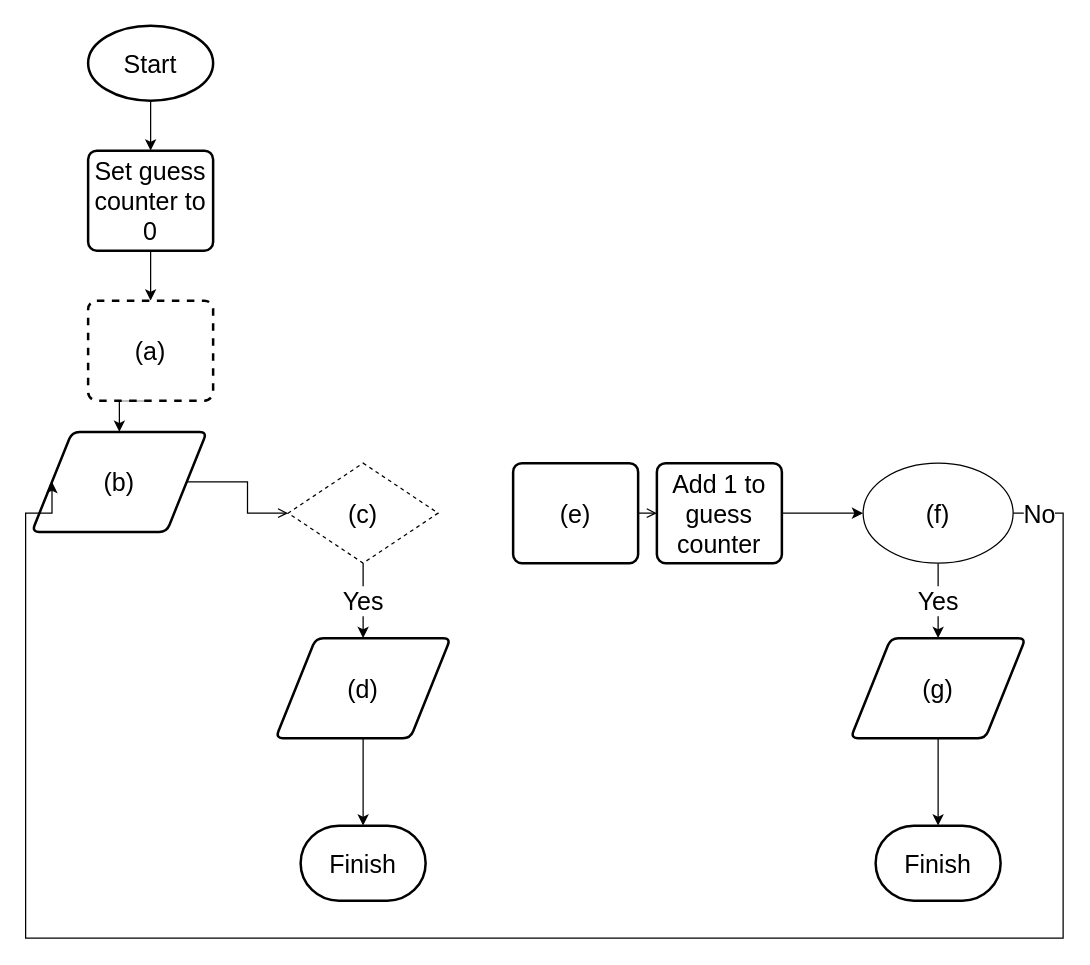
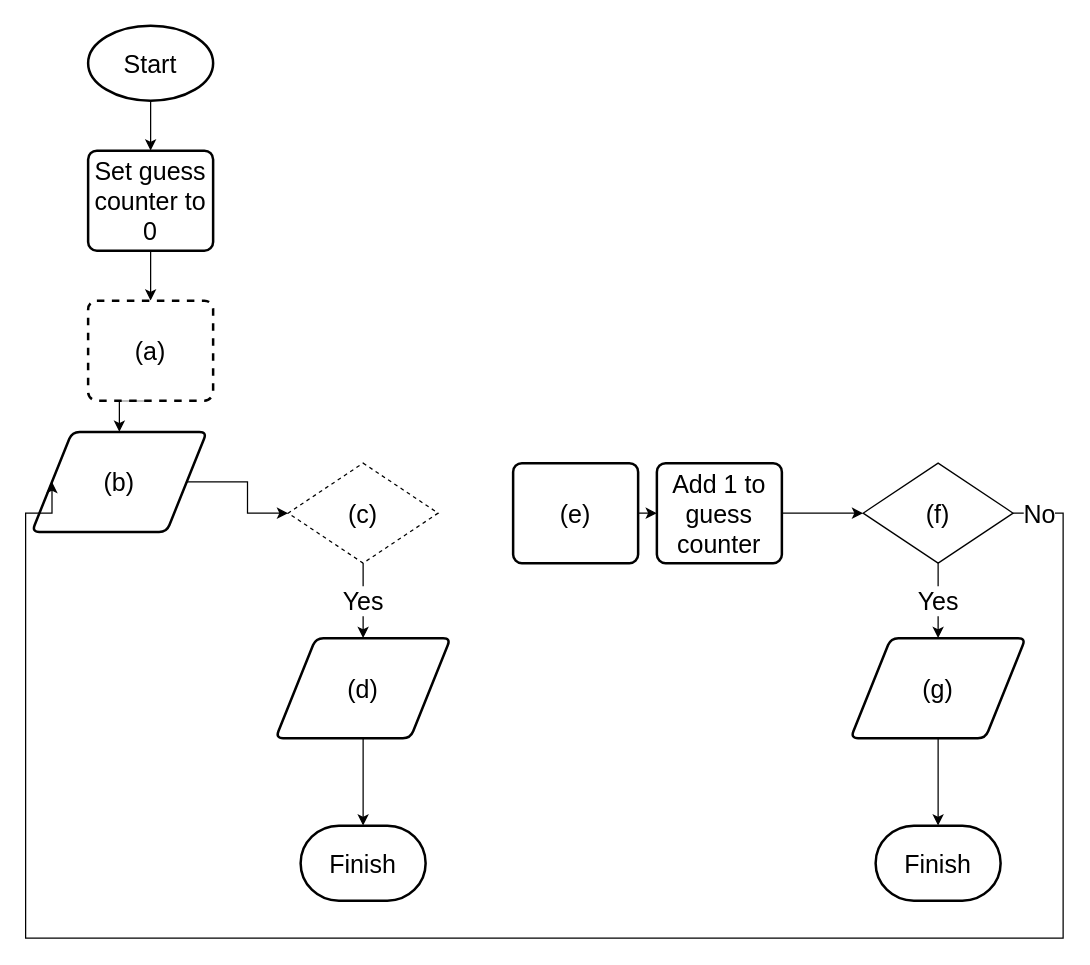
(280, 513) -> (278, 513)
(648, 513) -> (647, 513)
(938, 513) -> (938, 513)
